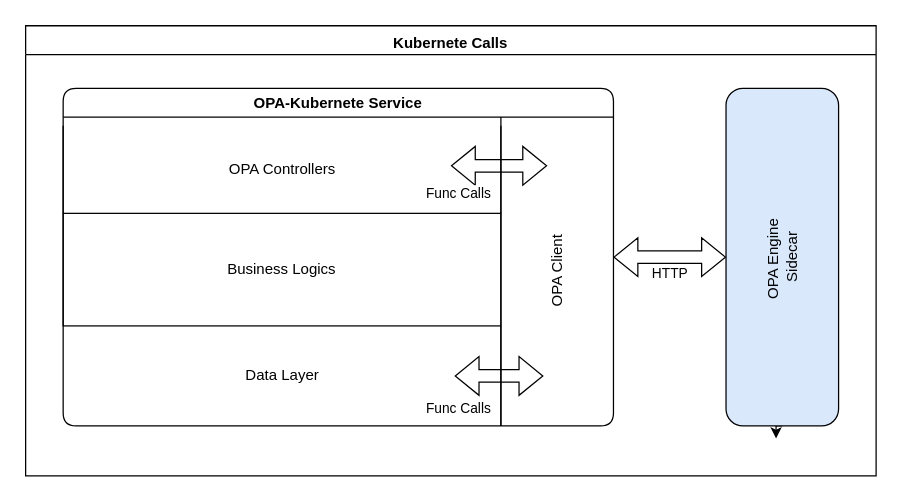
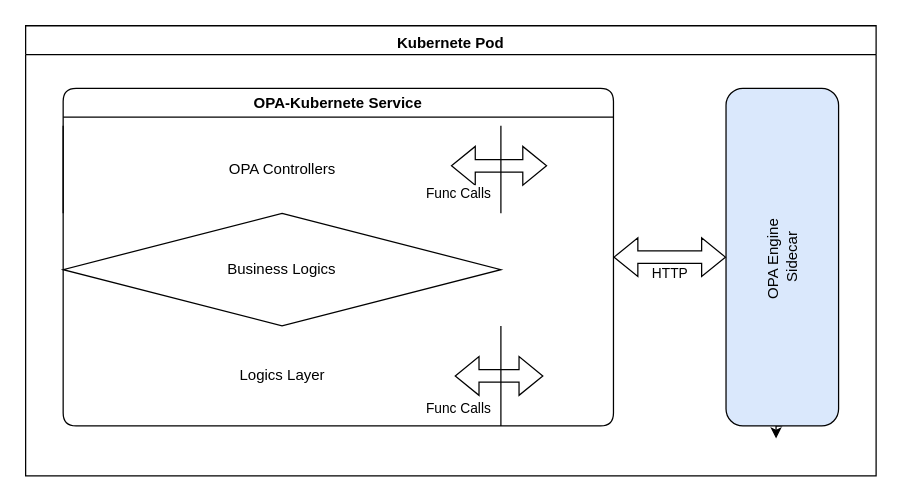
(451, 43) -> (451, 43)
(282, 269) -> (282, 269)
(557, 271) -> none
(283, 376) -> (283, 376)
